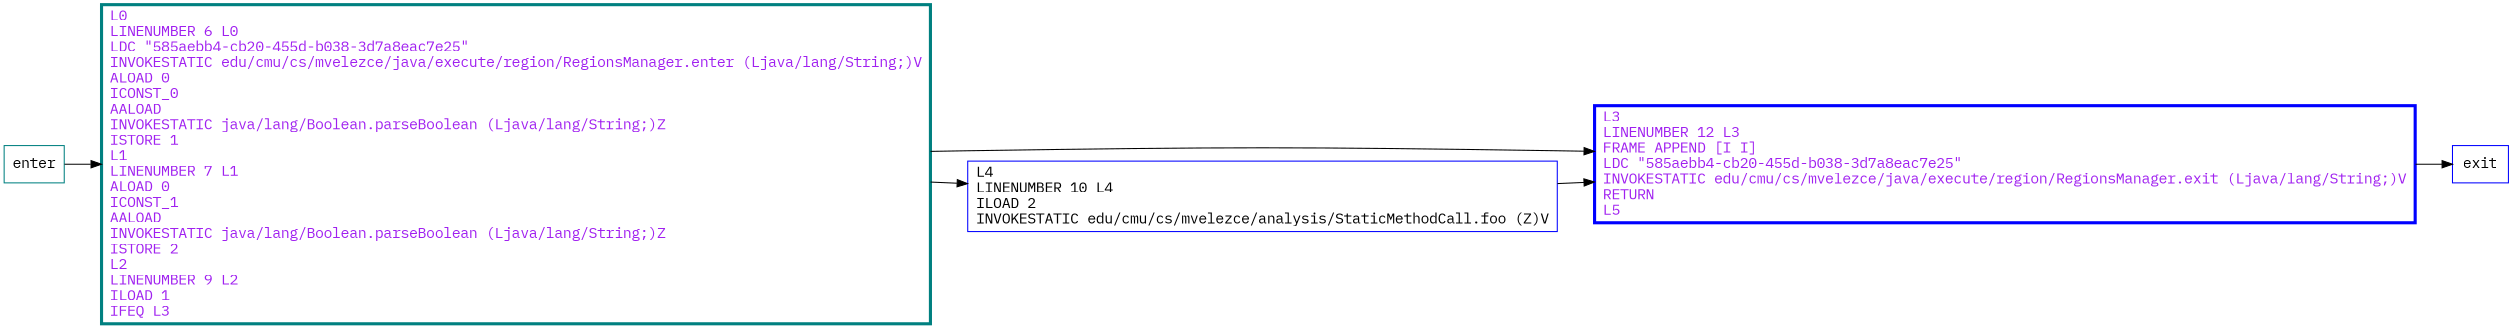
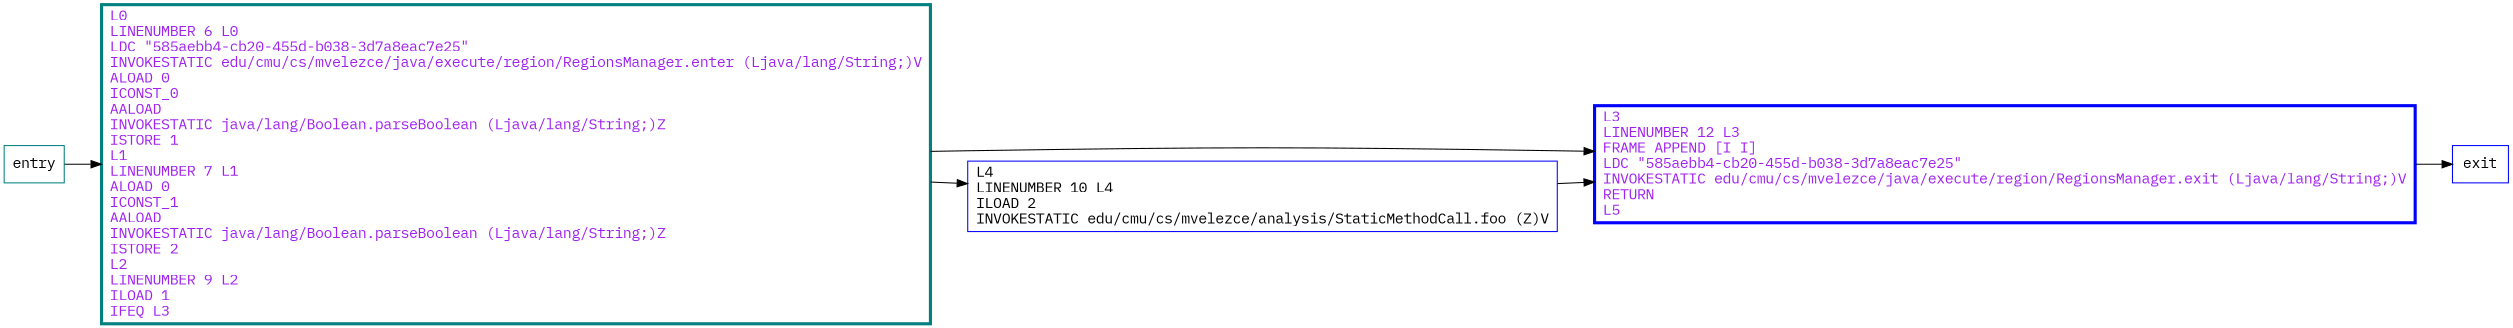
(34, 164) -> (34, 164)
